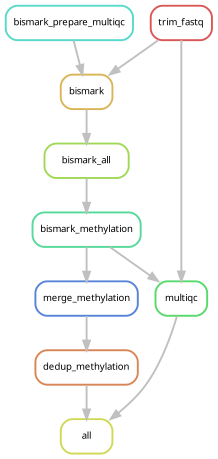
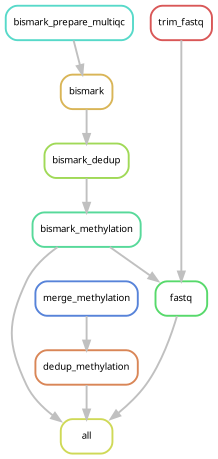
(138, 55) -> none
(87, 161) -> (87, 161)
(87, 259) -> (12, 330)
(181, 299) -> (181, 299)
